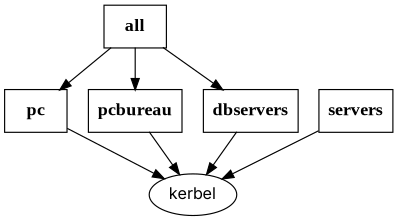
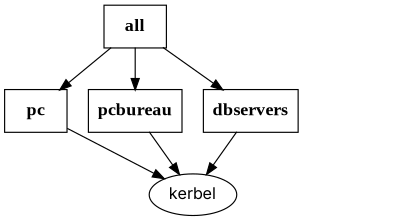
(356, 111) -> none
